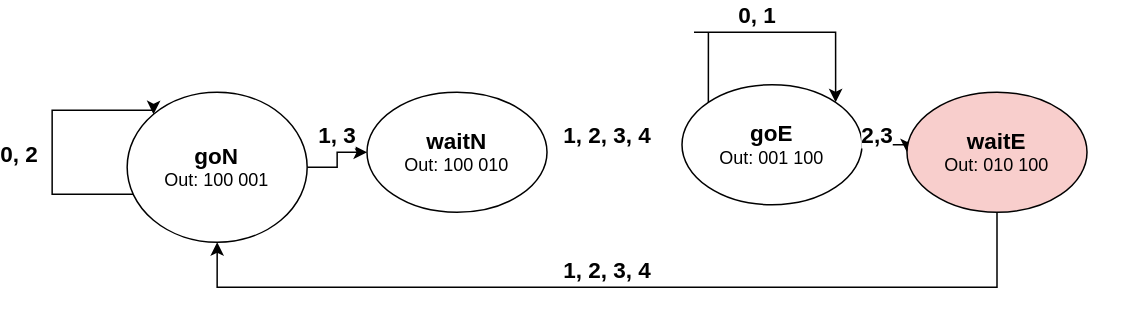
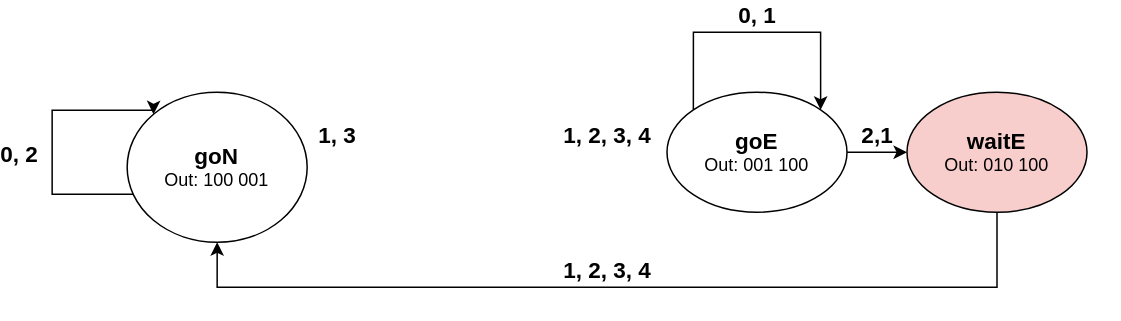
(878, 134) -> (878, 134)
(772, 145) -> (757, 152)
(457, 152) -> none
(337, 164) -> none
